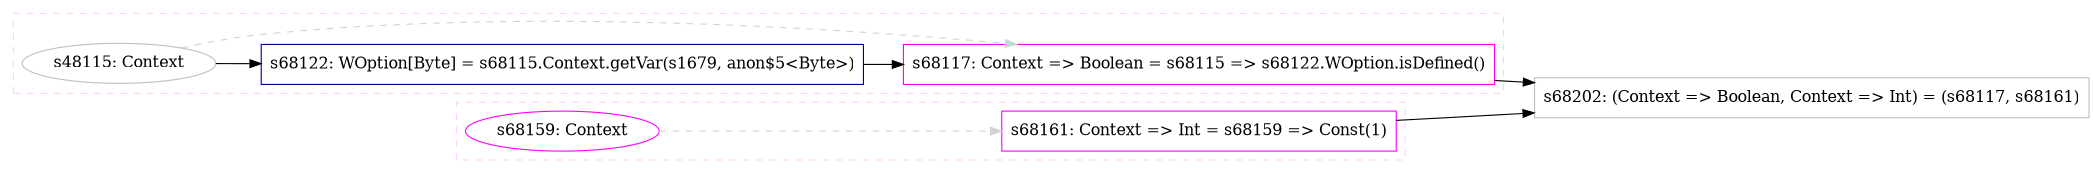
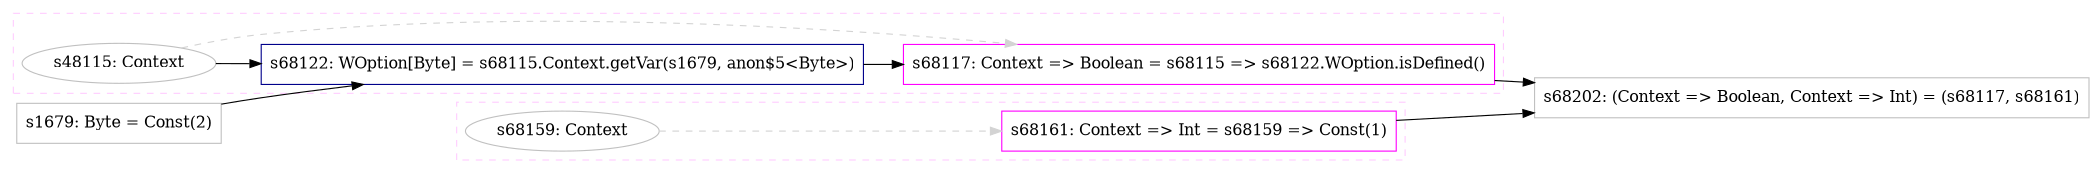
none -> (119, 123)
(562, 131) -> (562, 131)
